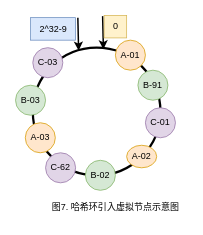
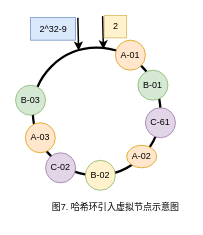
(116, 27) -> (116, 27)
(48, 63) -> none
(153, 85) -> (153, 85)
(160, 123) -> (160, 123)
(60, 168) -> (60, 168)
(100, 175) -> (100, 175)
